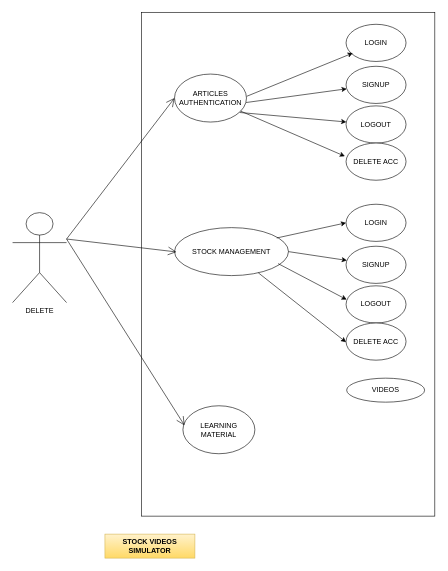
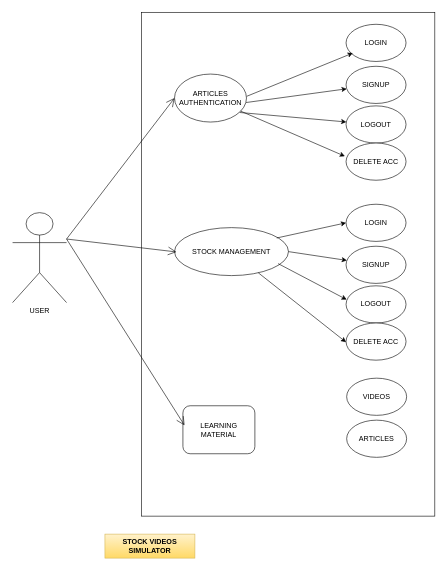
(40, 311) -> (40, 311)
(386, 390) -> (377, 397)
(219, 430) -> (219, 430)
none -> (377, 439)
